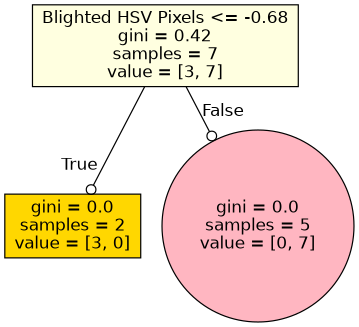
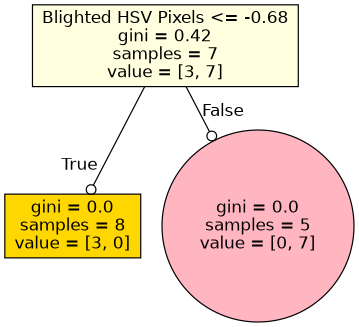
(73, 226) -> (73, 226)
